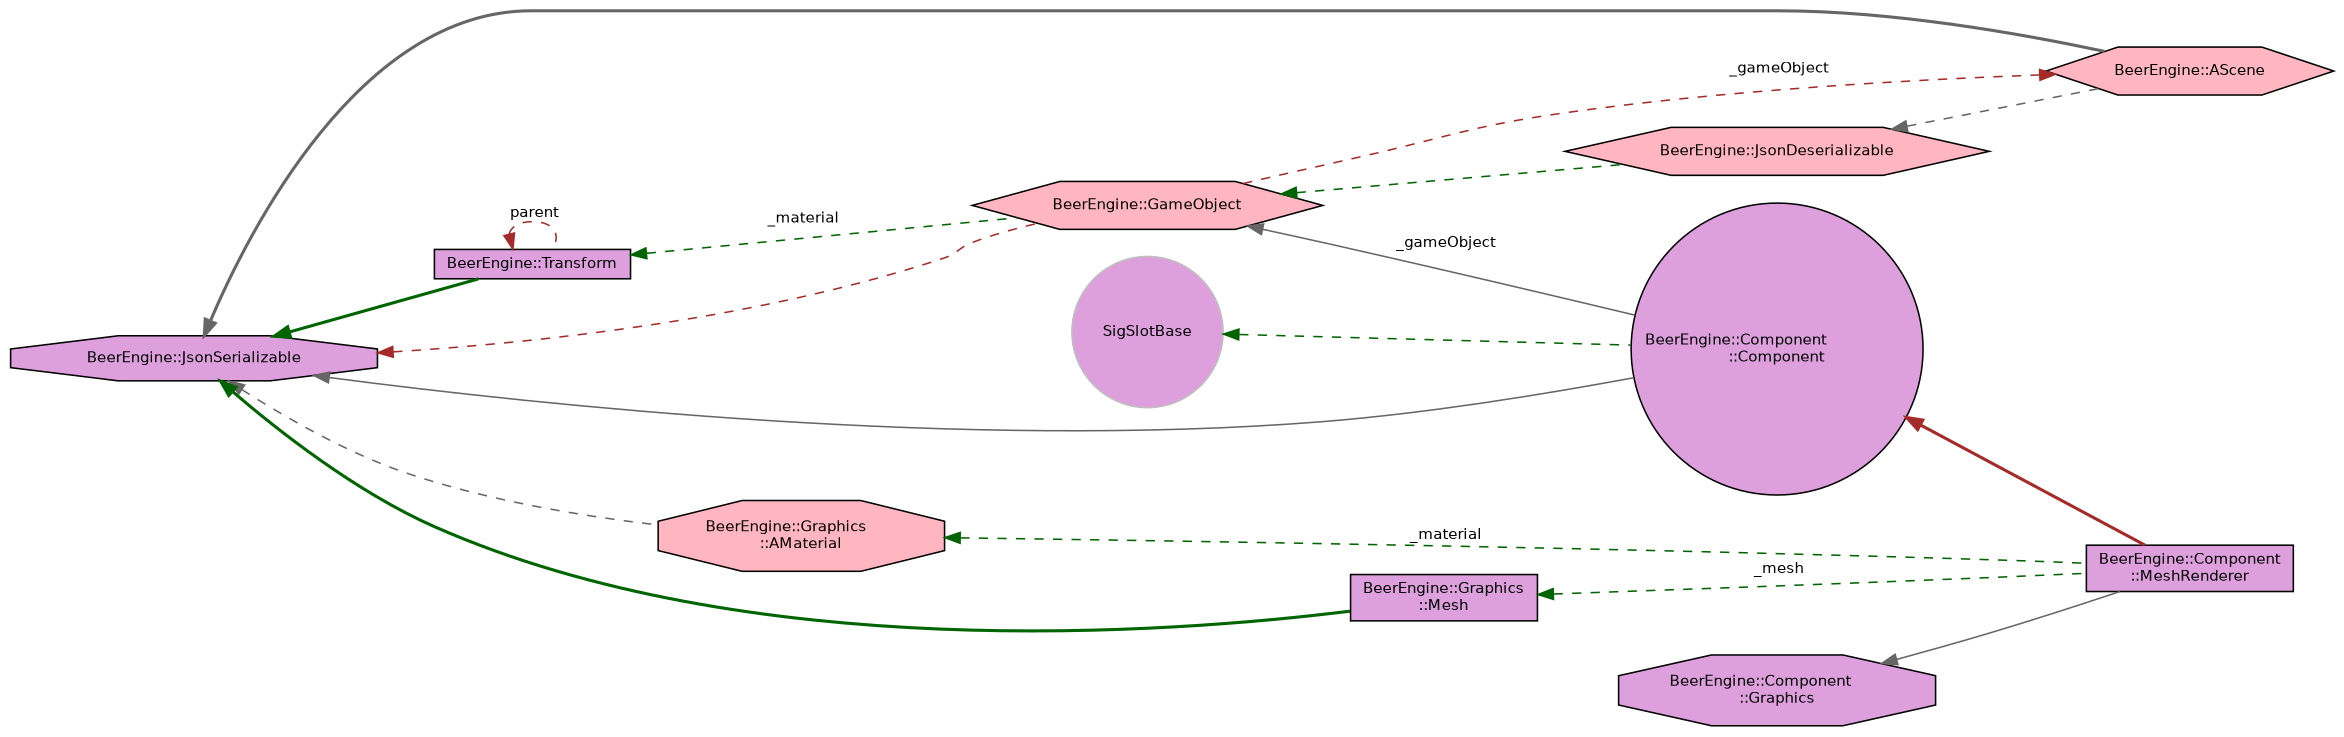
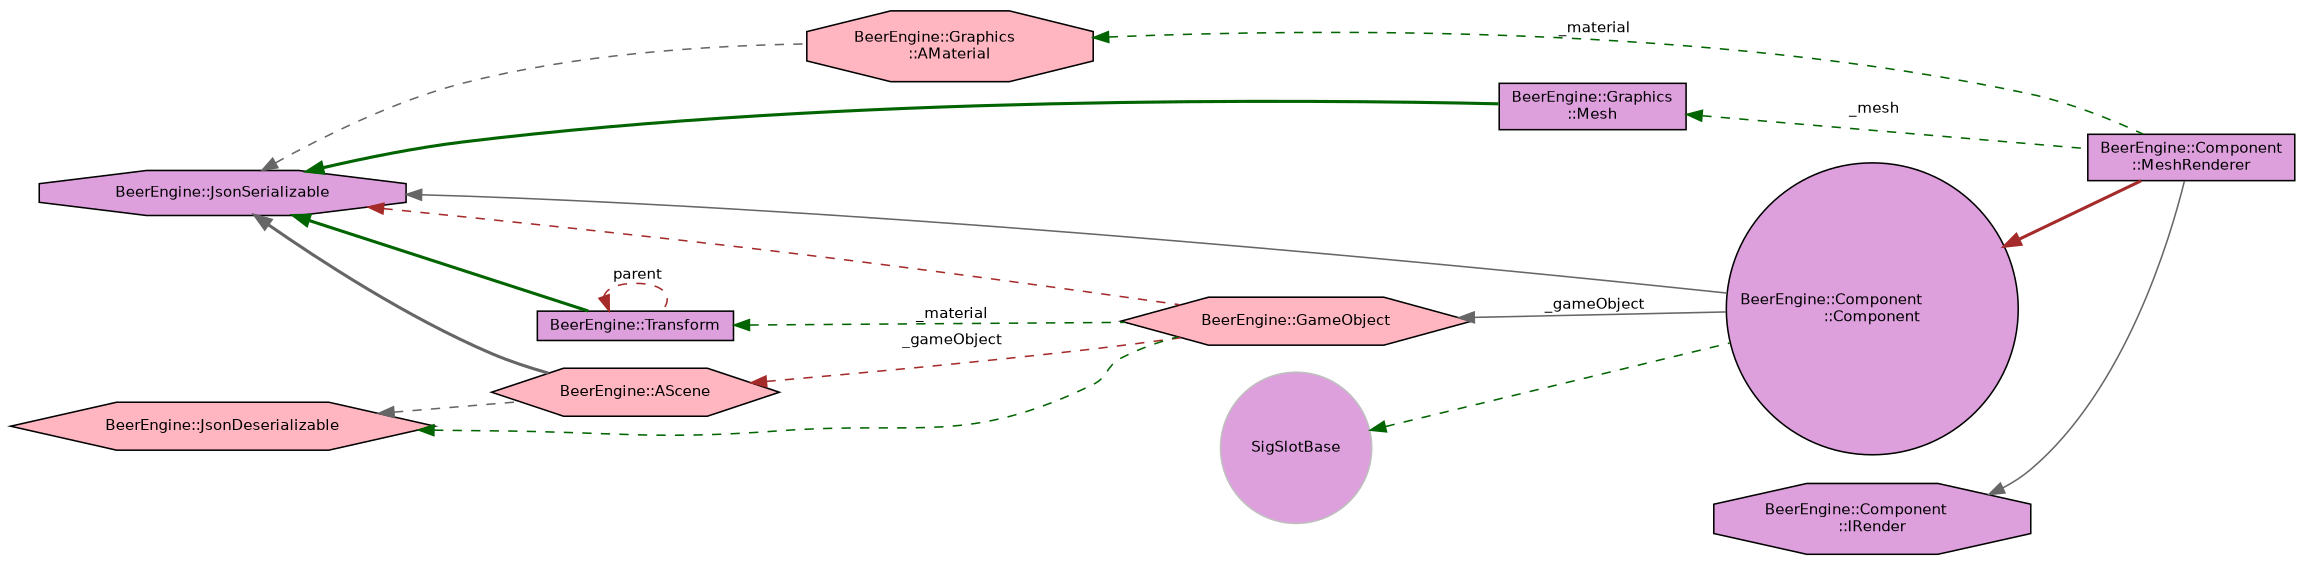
(1460, 179) -> (817, 429)
(1777, 690) -> (1872, 519)
